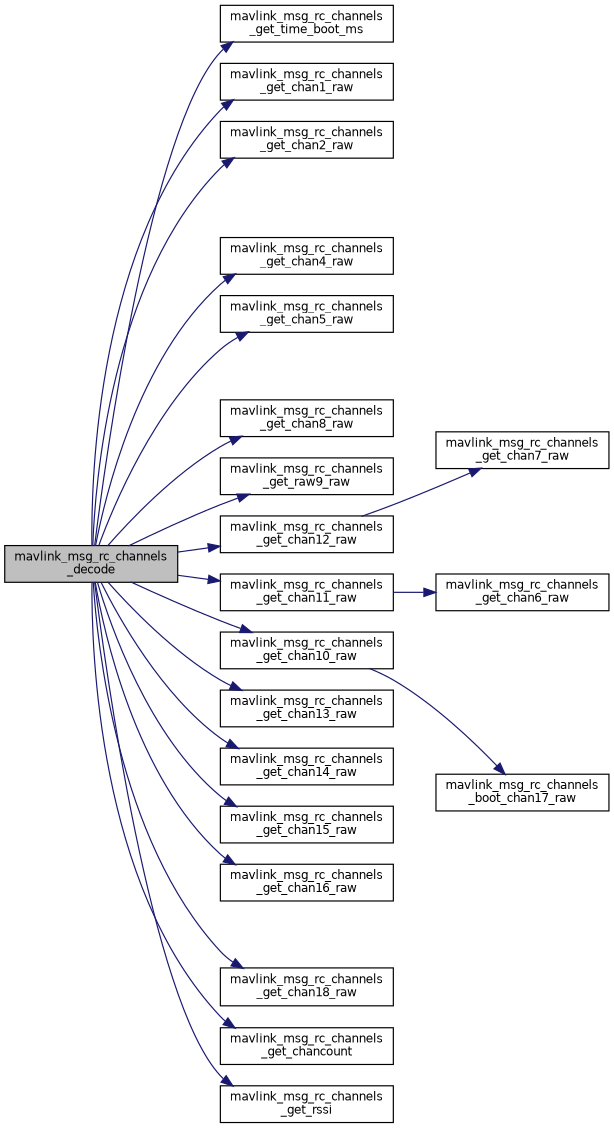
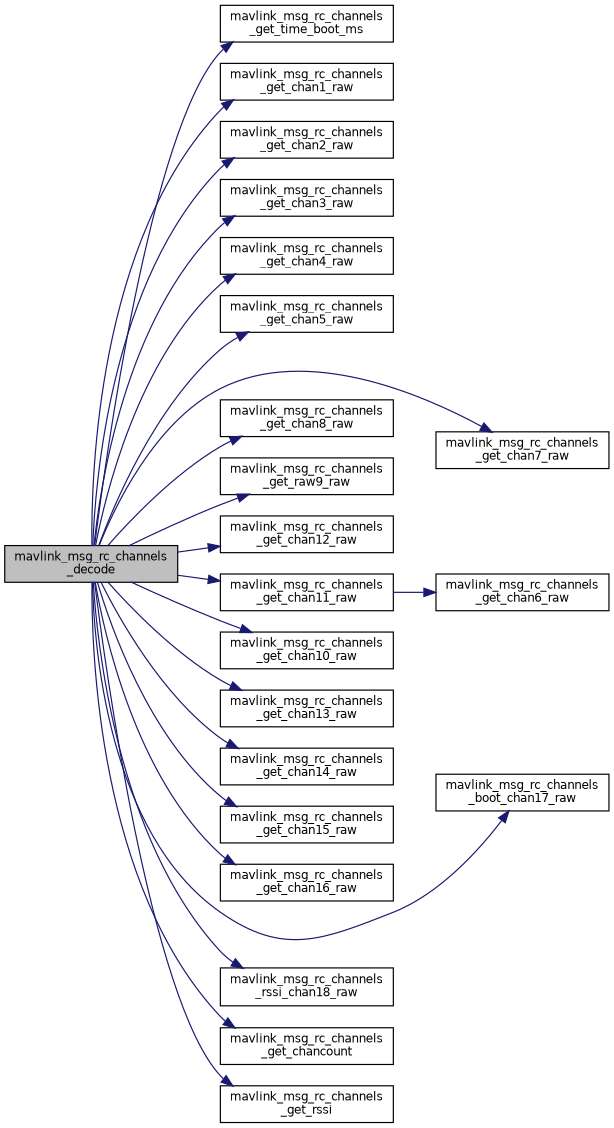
none -> (307, 198)
(416, 496) -> (254, 376)
(438, 711) -> (206, 899)
(307, 987) -> (307, 987)
